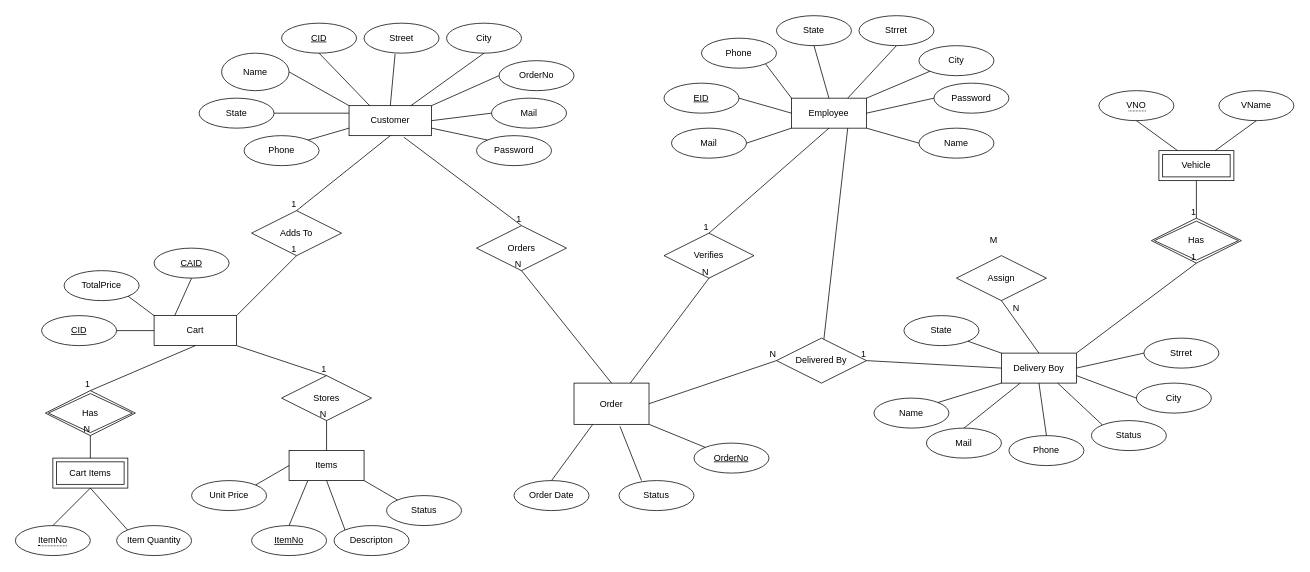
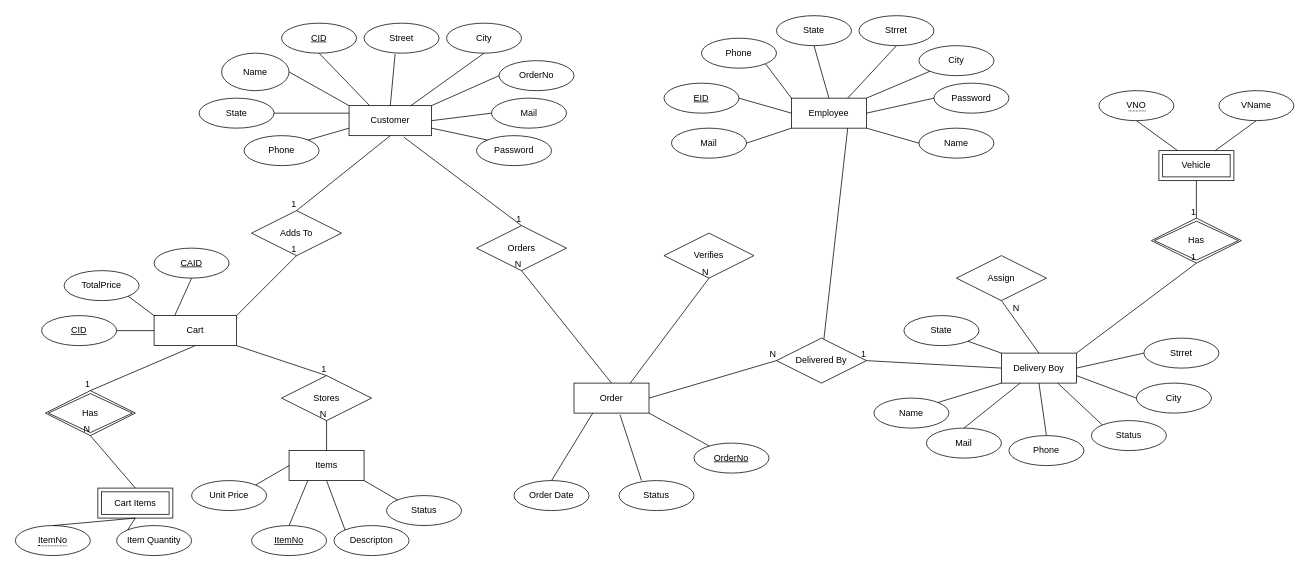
(770, 180) -> none
(994, 240) -> none
(612, 404) -> (612, 398)
(90, 473) -> (135, 503)
